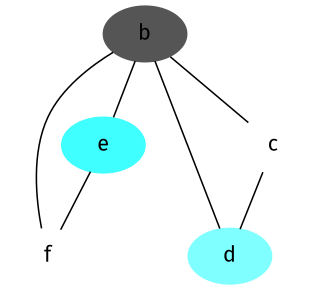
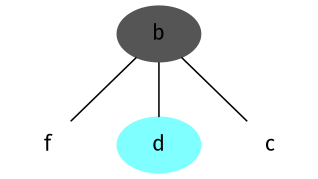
(103, 145) -> none
(251, 201) -> none
